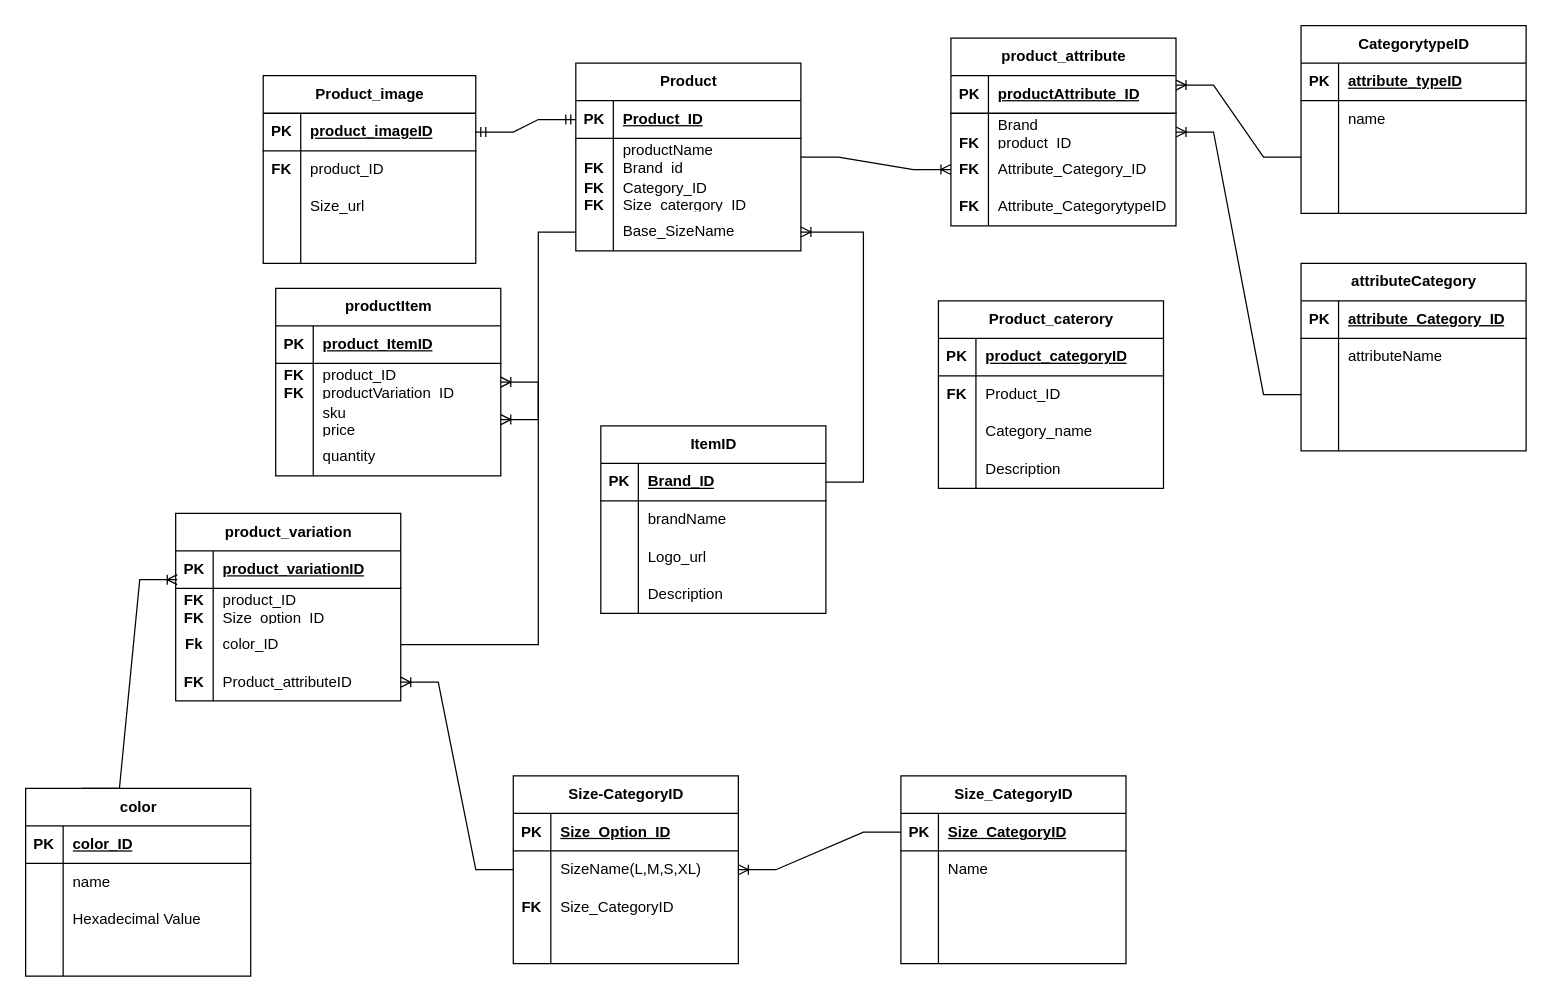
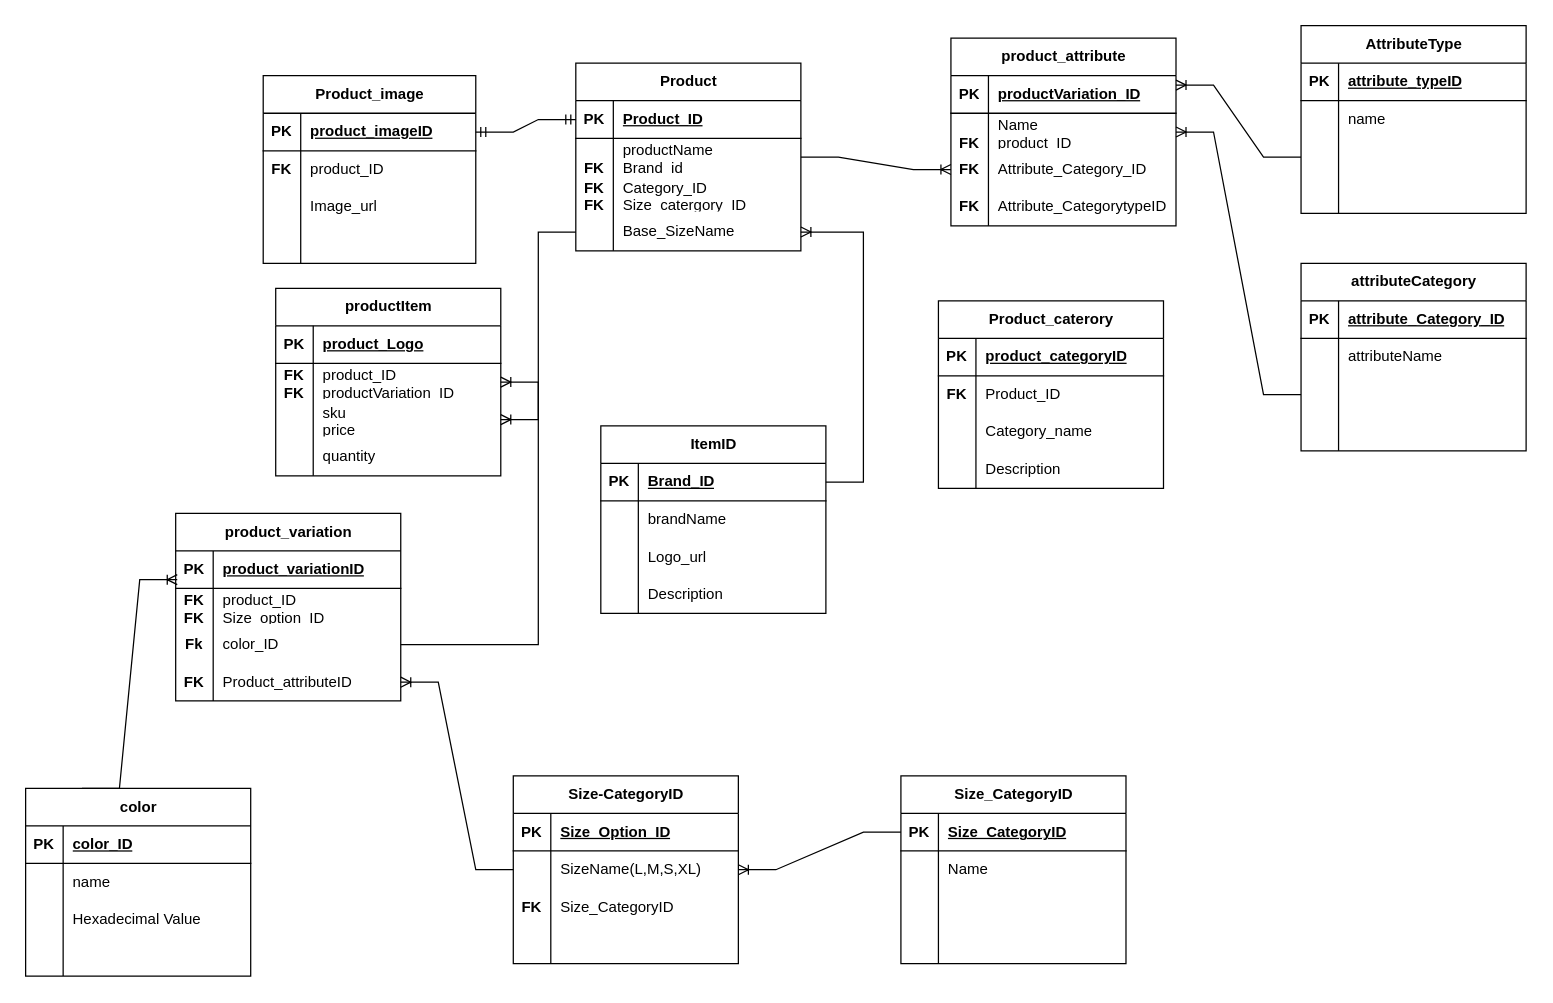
(1414, 44) -> (1414, 44)
(1076, 94) -> (1074, 94)
(1040, 132) -> (1040, 132)
(340, 207) -> (346, 207)
(382, 344) -> (374, 344)
